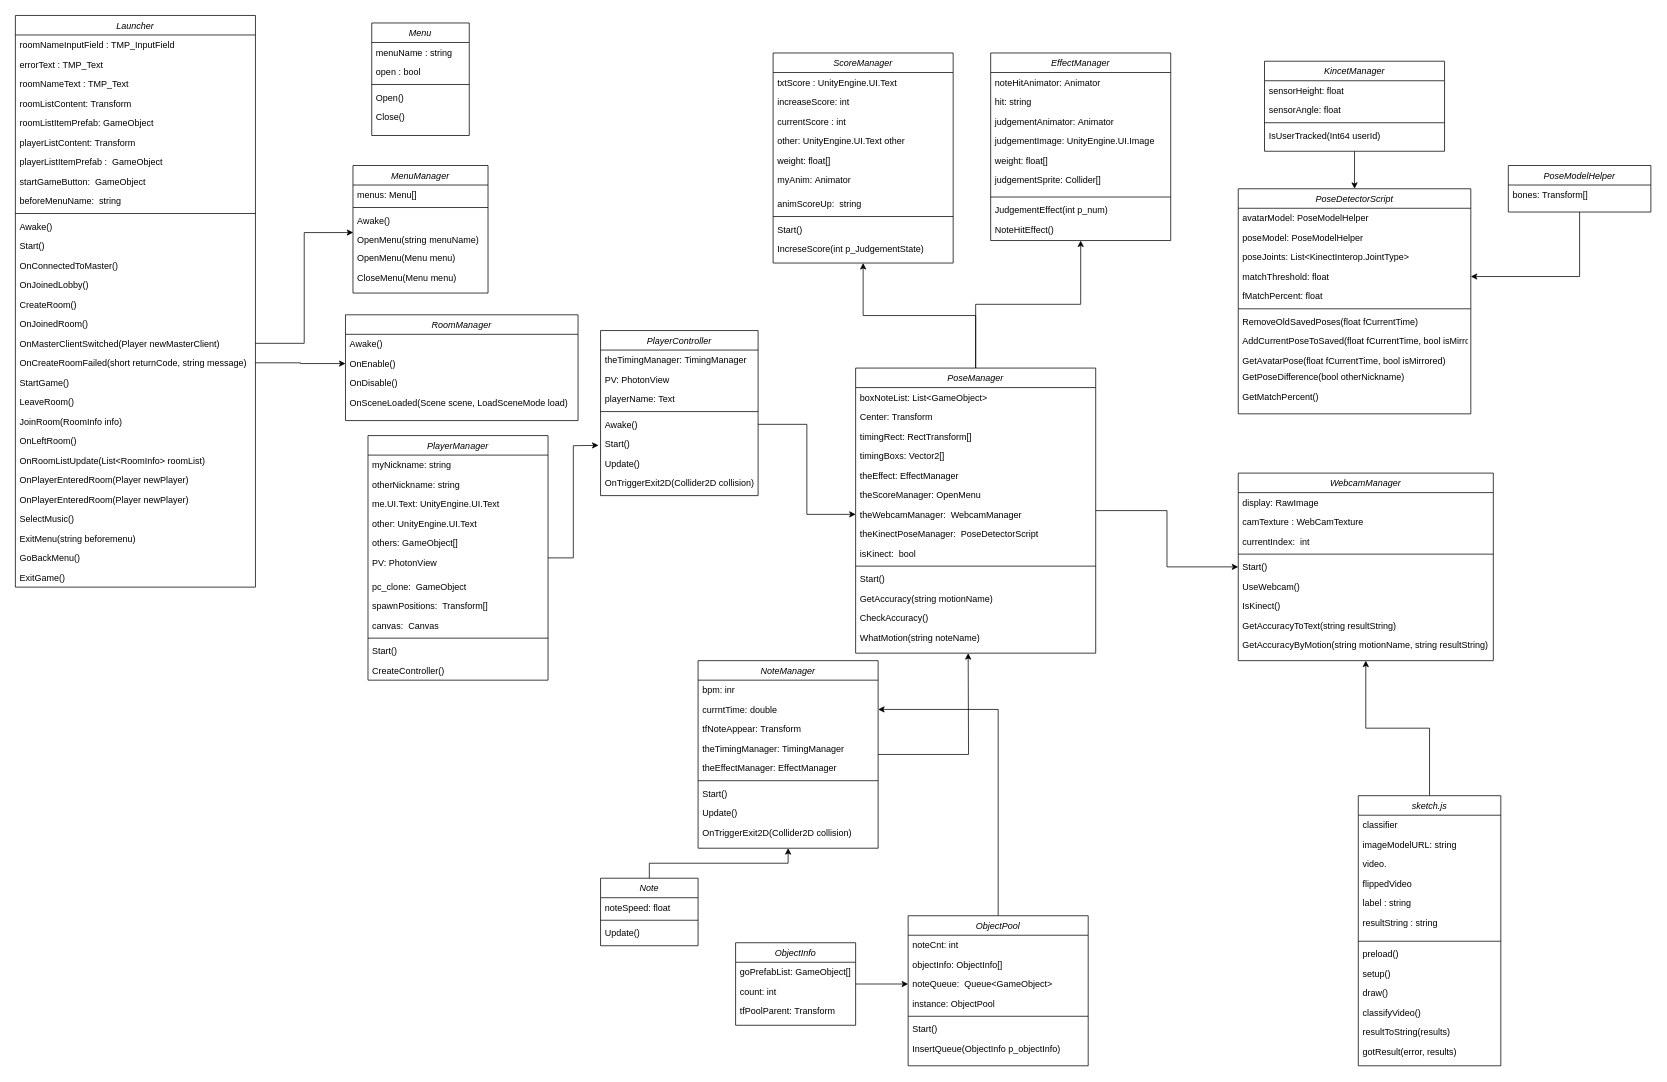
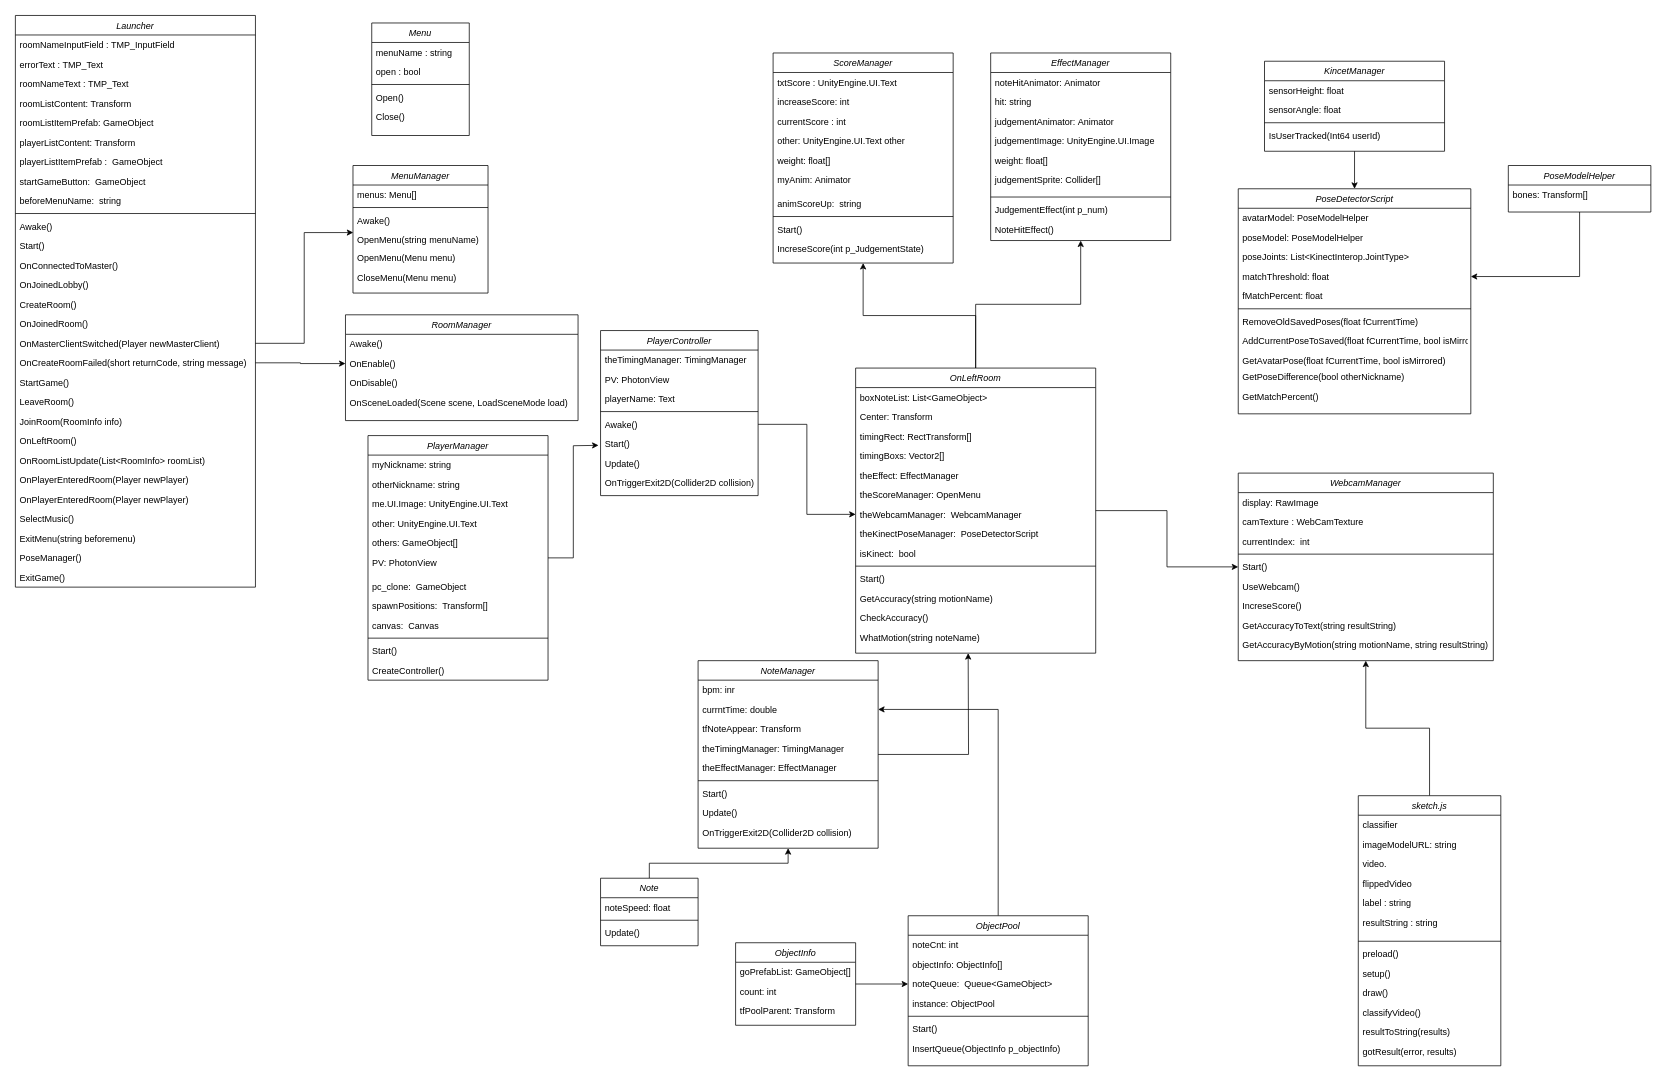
(975, 378) -> (975, 378)
(442, 504) -> (444, 504)
(50, 558) -> (52, 558)
(1266, 606) -> (1277, 606)
